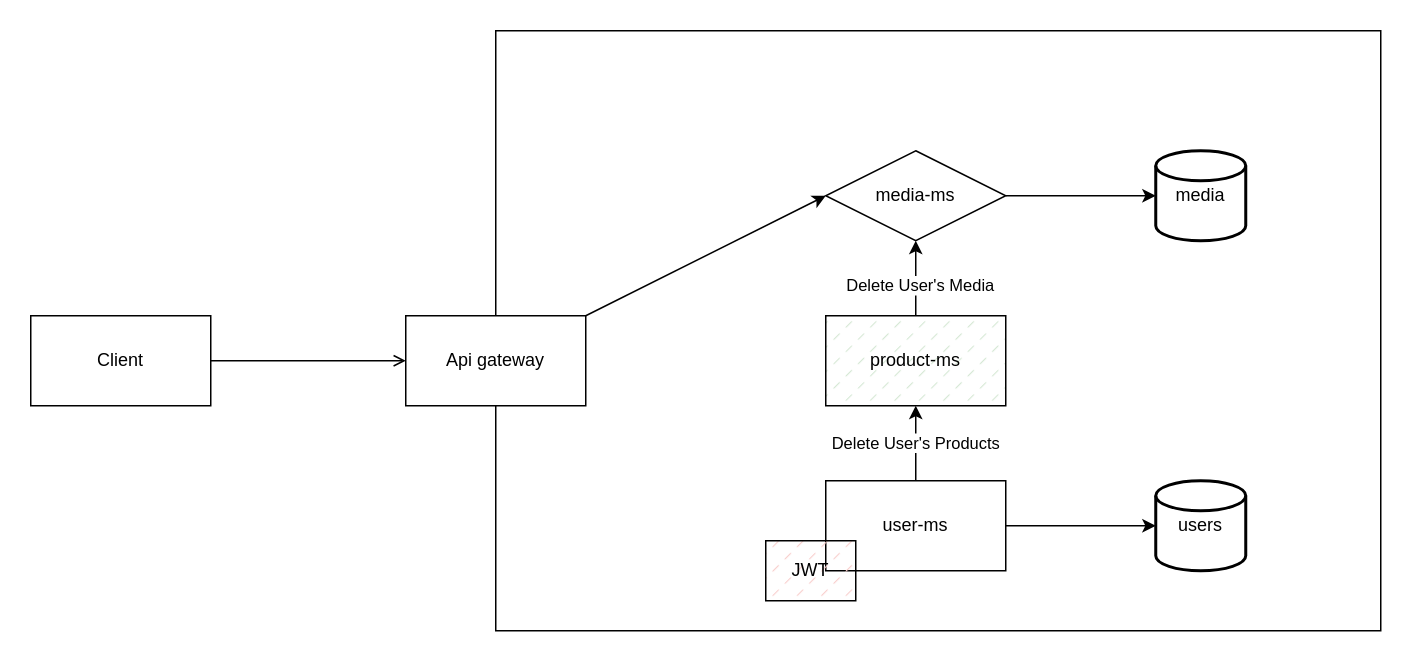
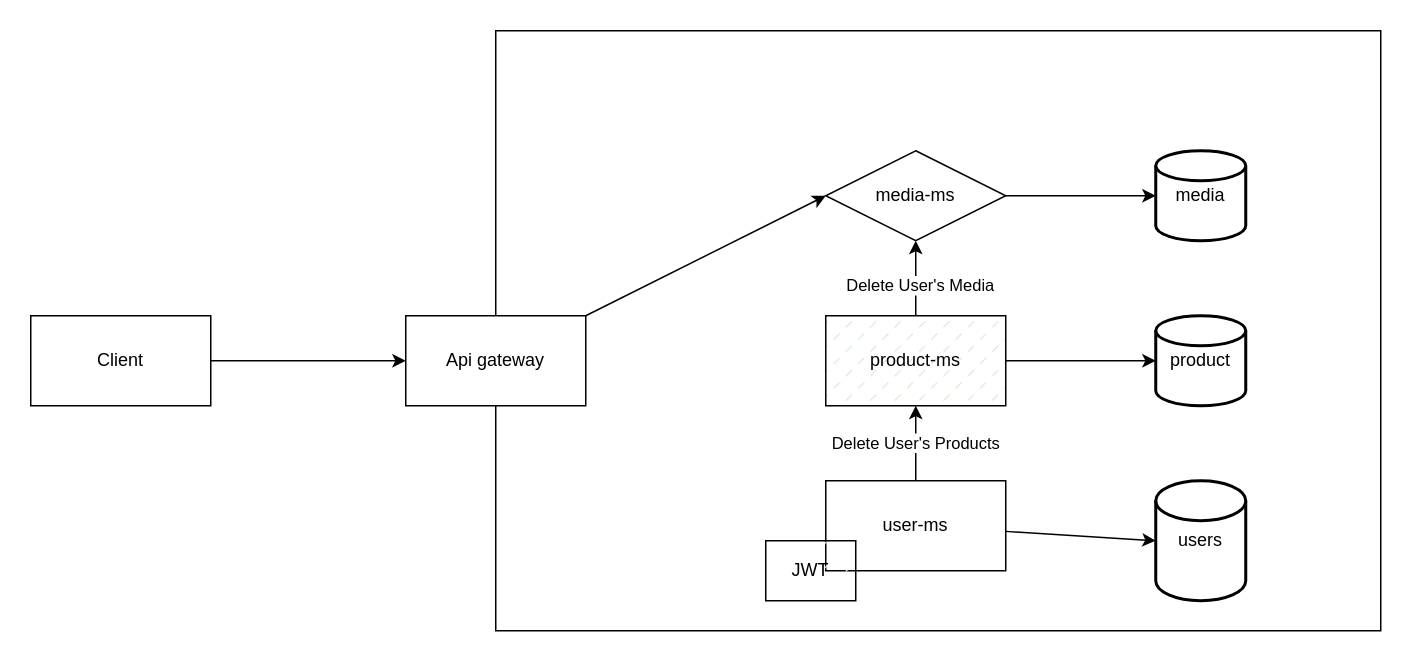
(396, 361) -> (394, 361)
none -> (1076, 361)
none -> (1201, 361)
(1201, 526) -> (1201, 541)
(811, 571) -> (811, 571)
